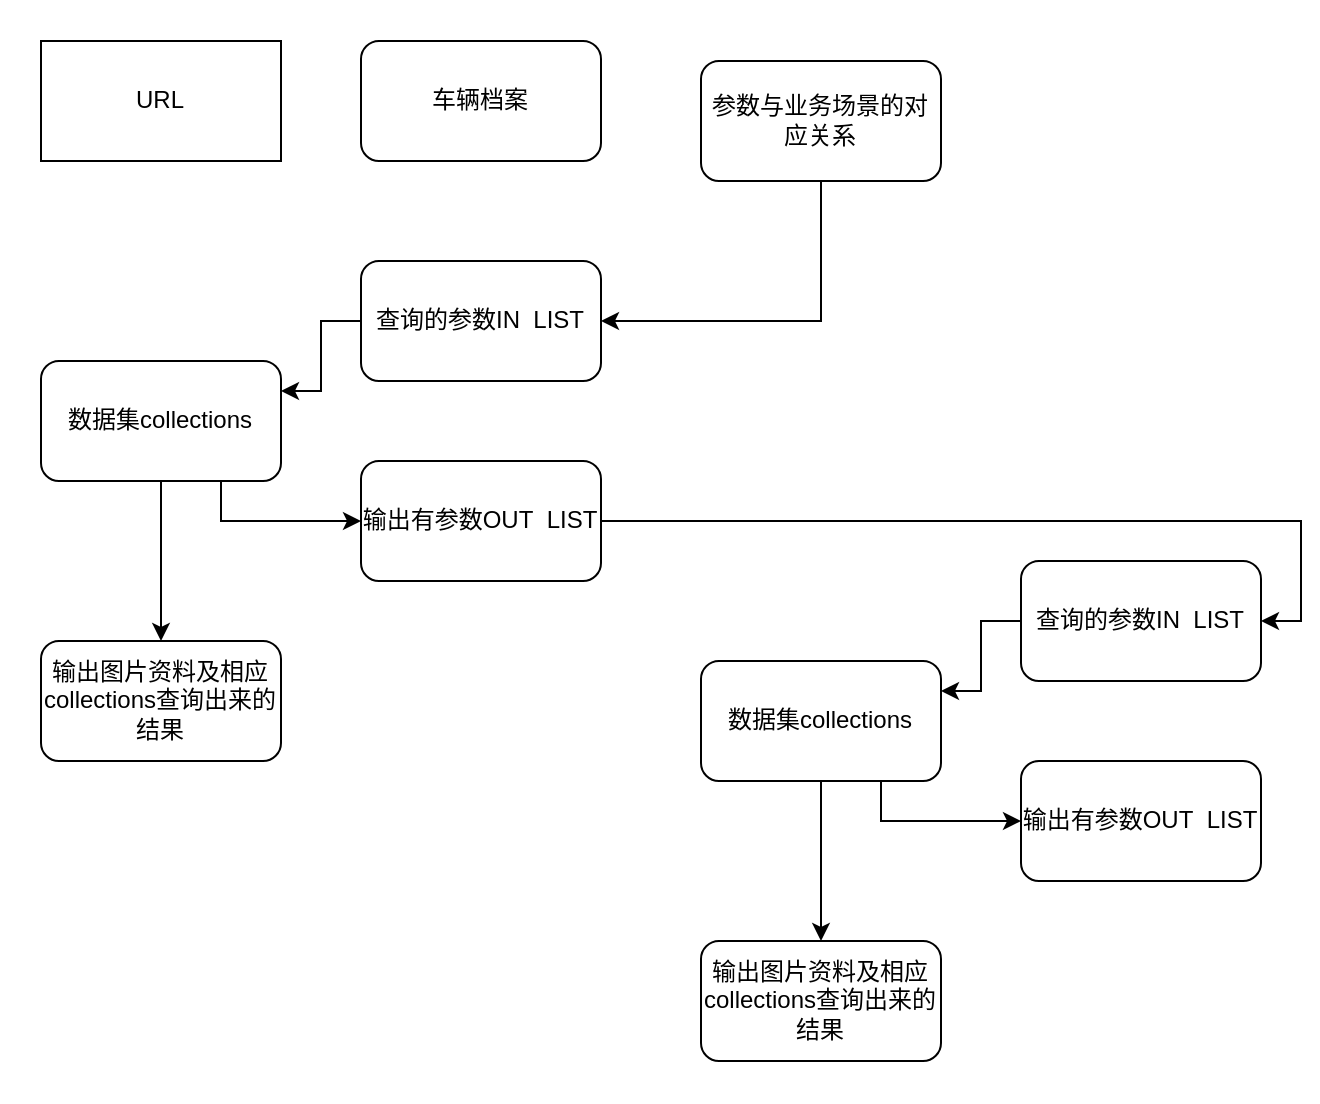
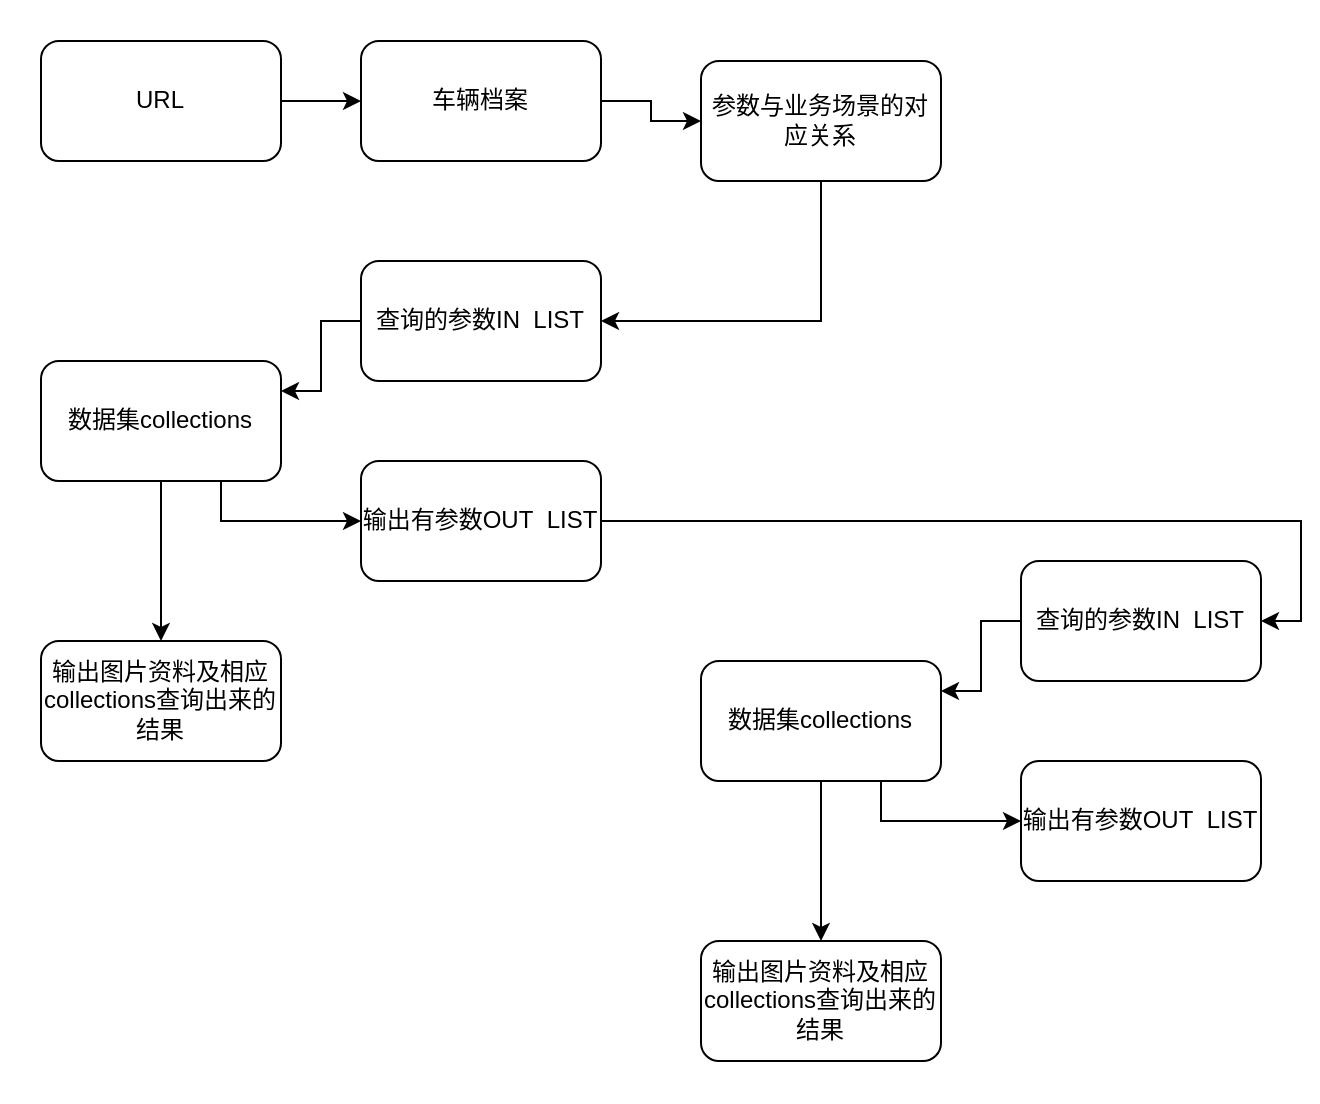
(161, 101) -> (161, 101)
none -> (314, 101)
none -> (651, 104)
